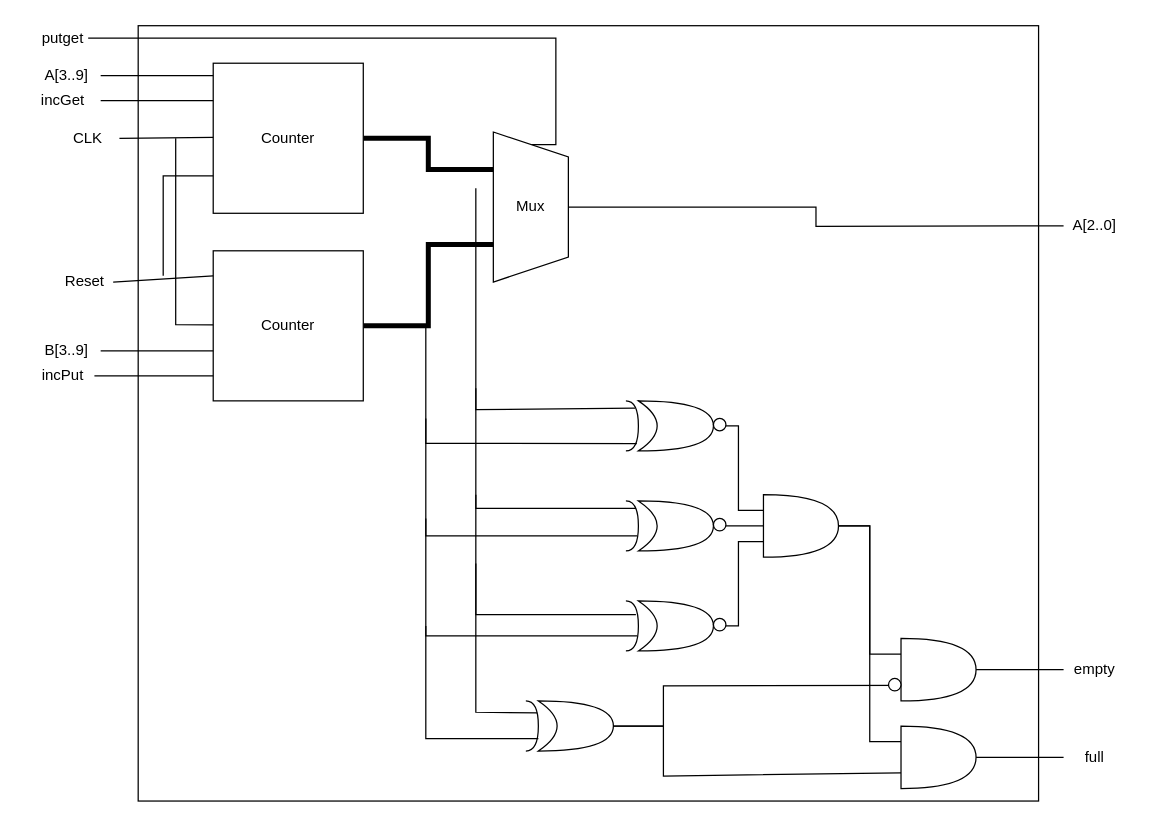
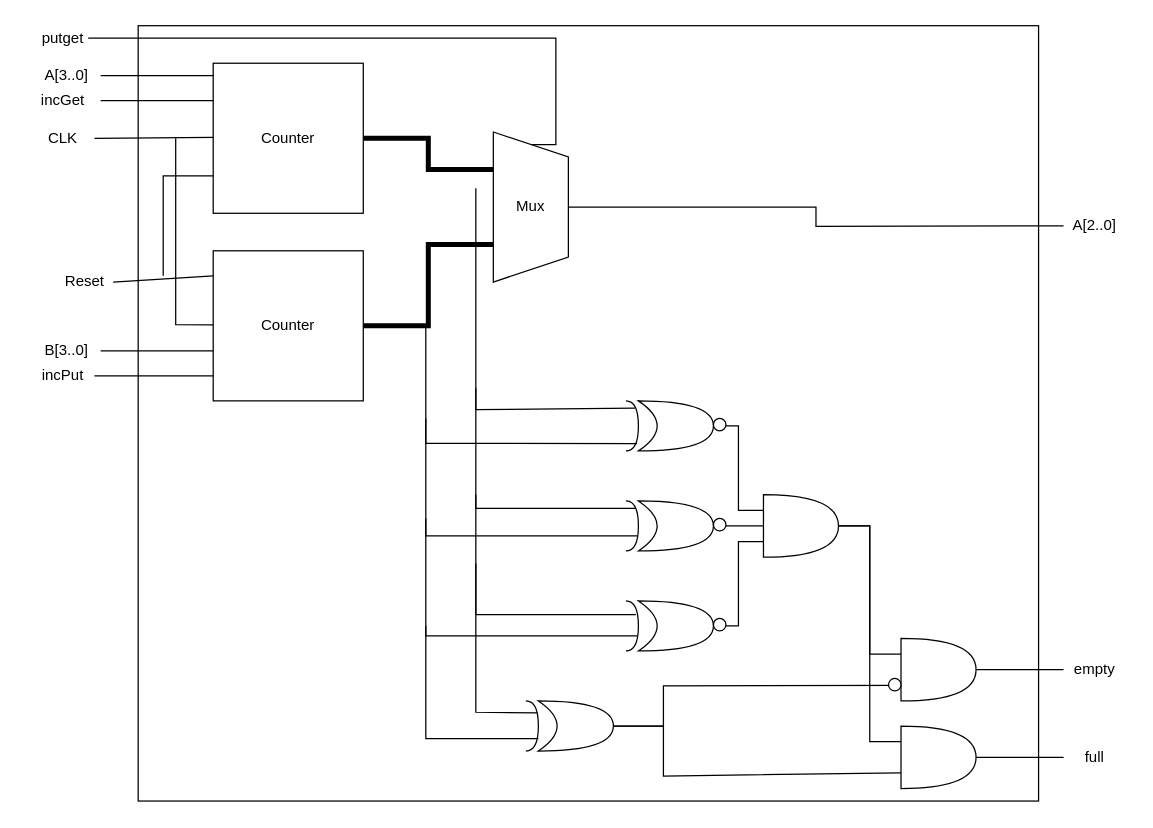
(67, 76) -> (67, 76)
(88, 138) -> (63, 138)
(67, 351) -> (67, 351)
